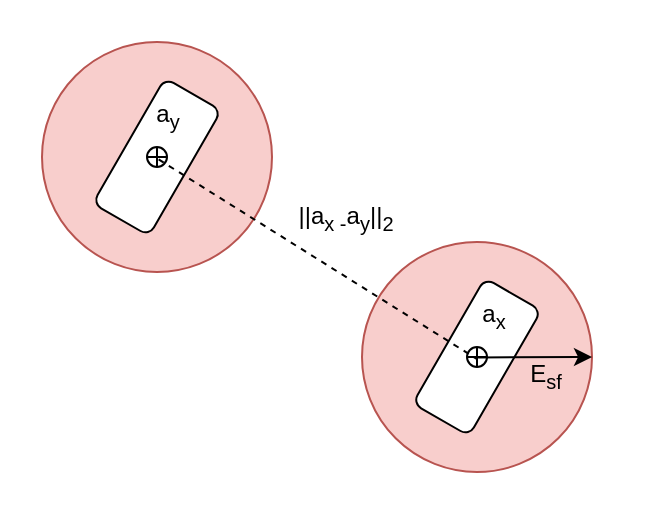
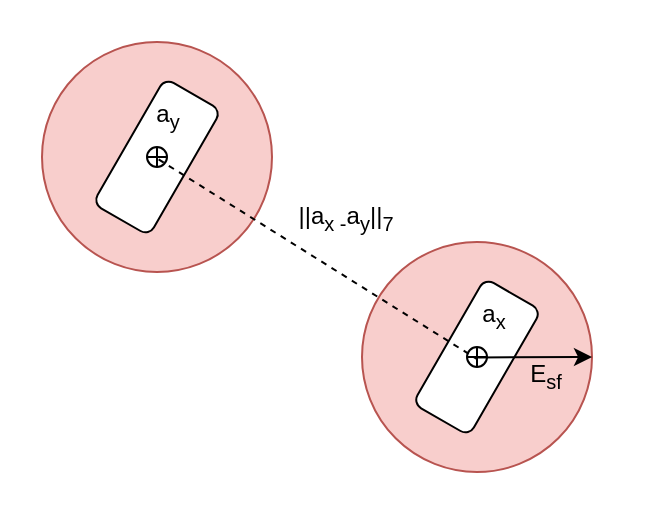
(347, 219) -> (347, 219)
